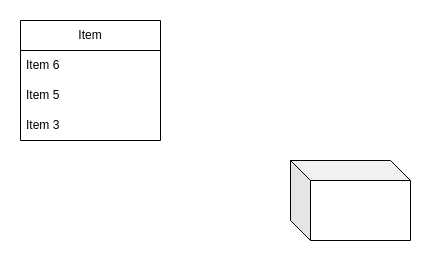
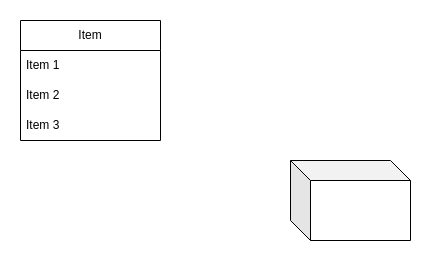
(45, 66) -> (45, 66)
(45, 96) -> (45, 96)
